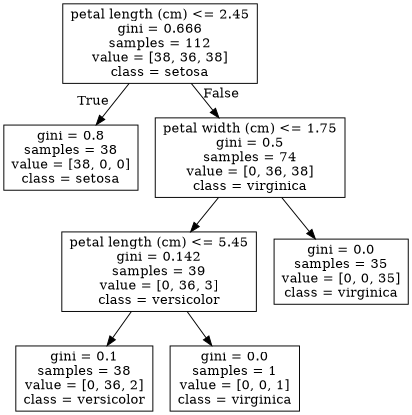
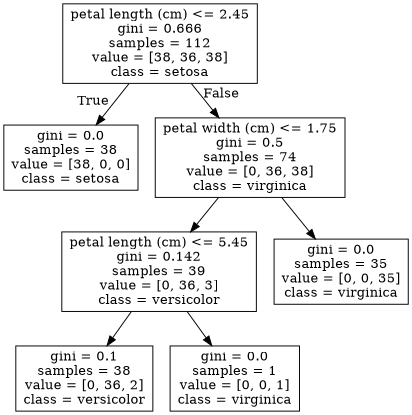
(71, 158) -> (71, 158)
